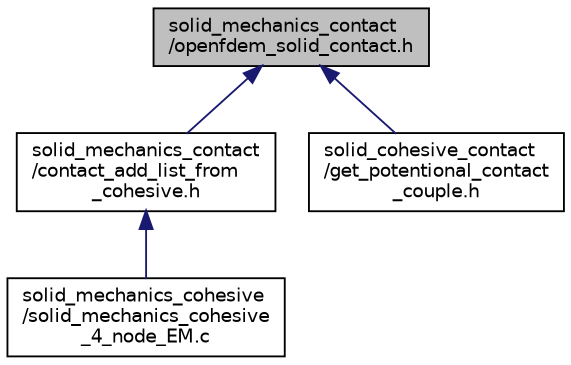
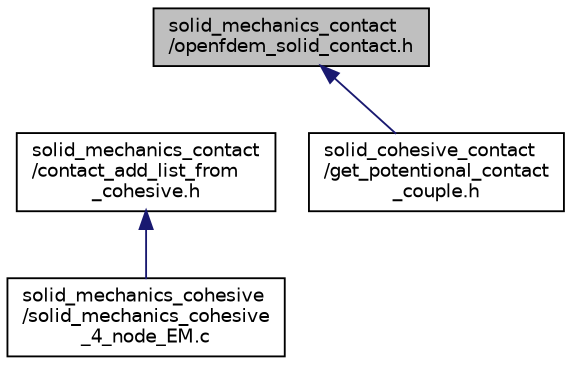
(217, 106) -> none
